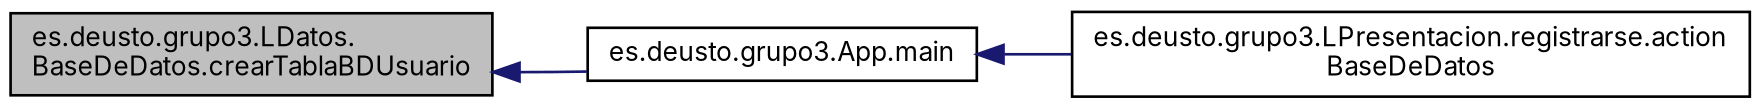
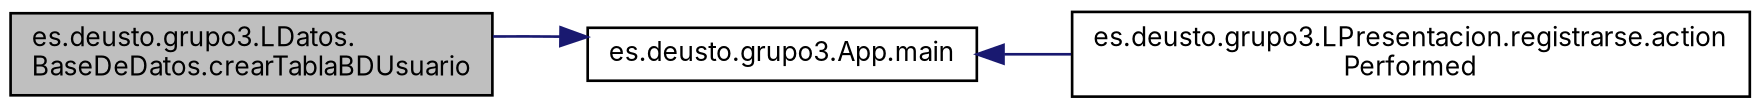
(1411, 54) -> (1411, 54)
(553, 72) -> (527, 36)
